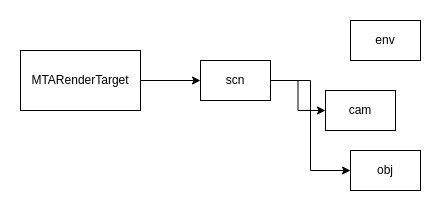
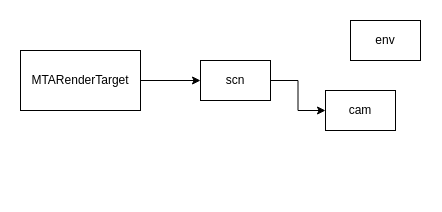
(311, 137) -> none
(386, 171) -> none
